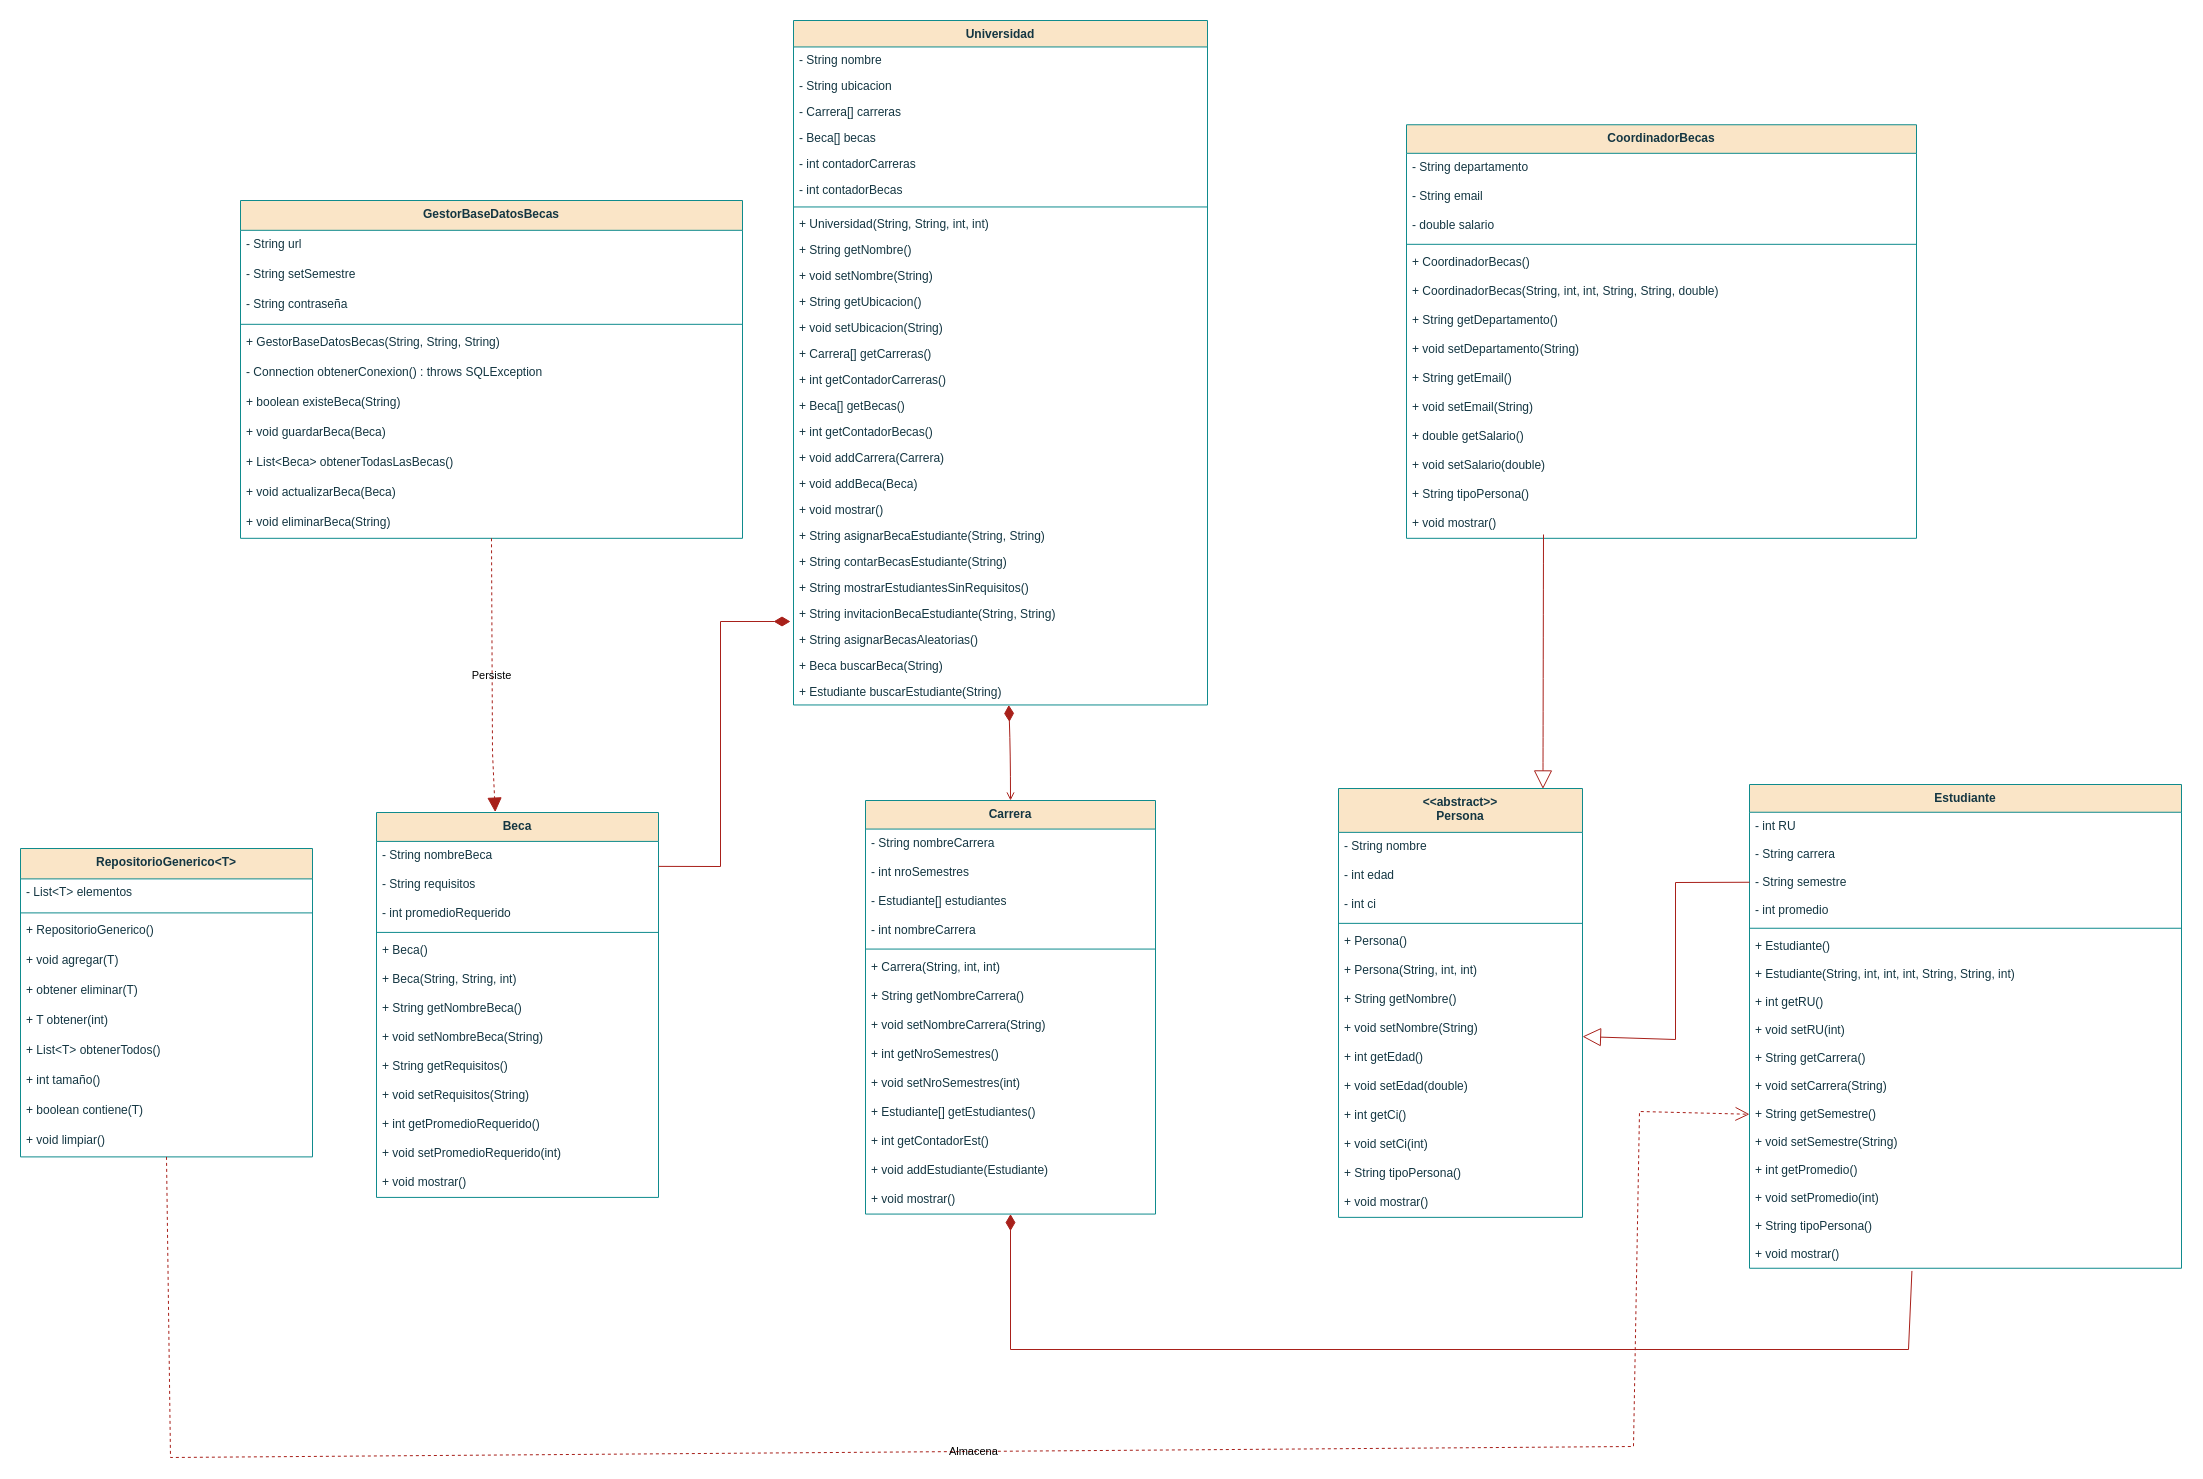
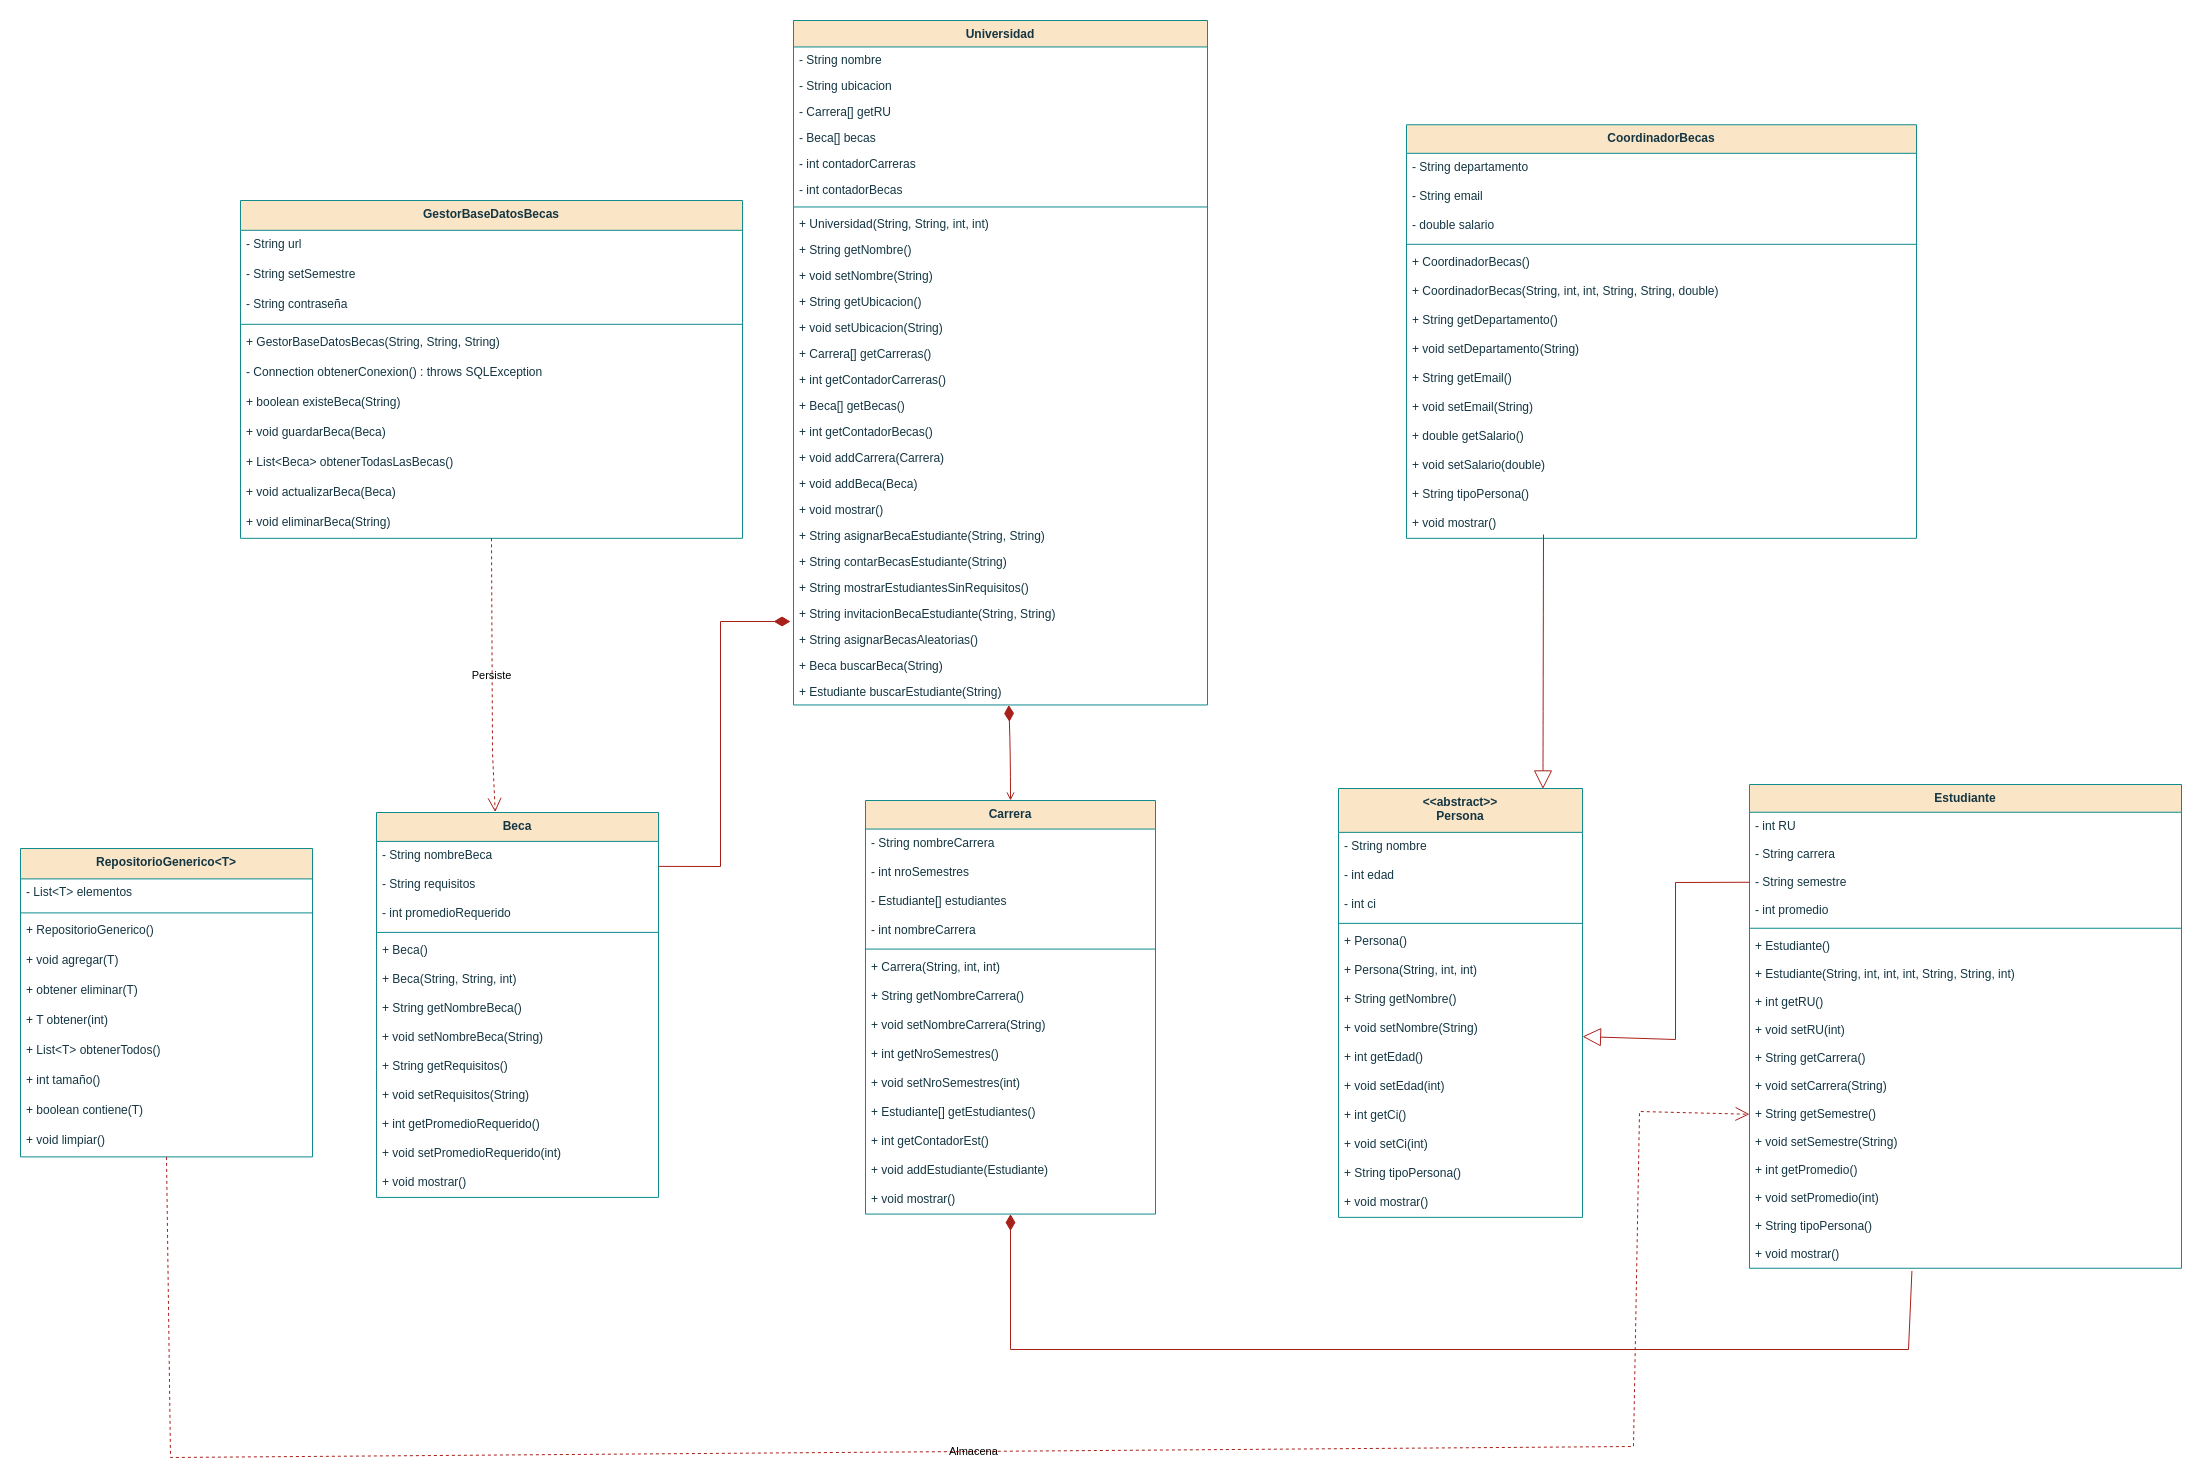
(863, 112) -> (853, 112)
(494, 796) -> (495, 802)
(1412, 1086) -> (1402, 1086)
